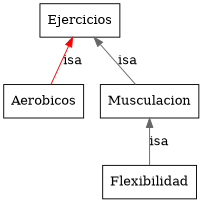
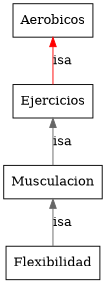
(60, 65) -> (53, 66)
